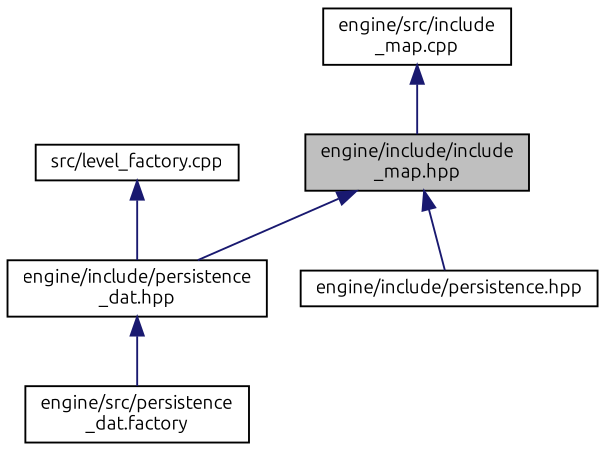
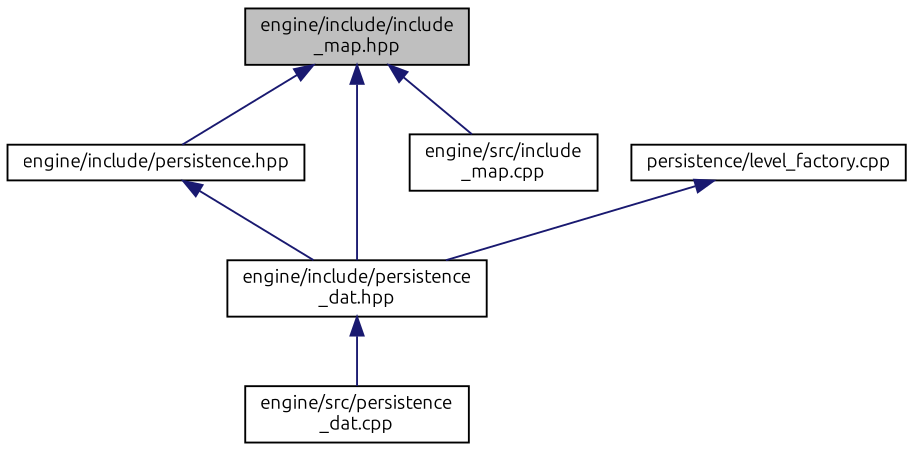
(417, 109) -> (438, 106)
(137, 163) -> (769, 163)
none -> (256, 225)
(137, 414) -> (357, 414)
